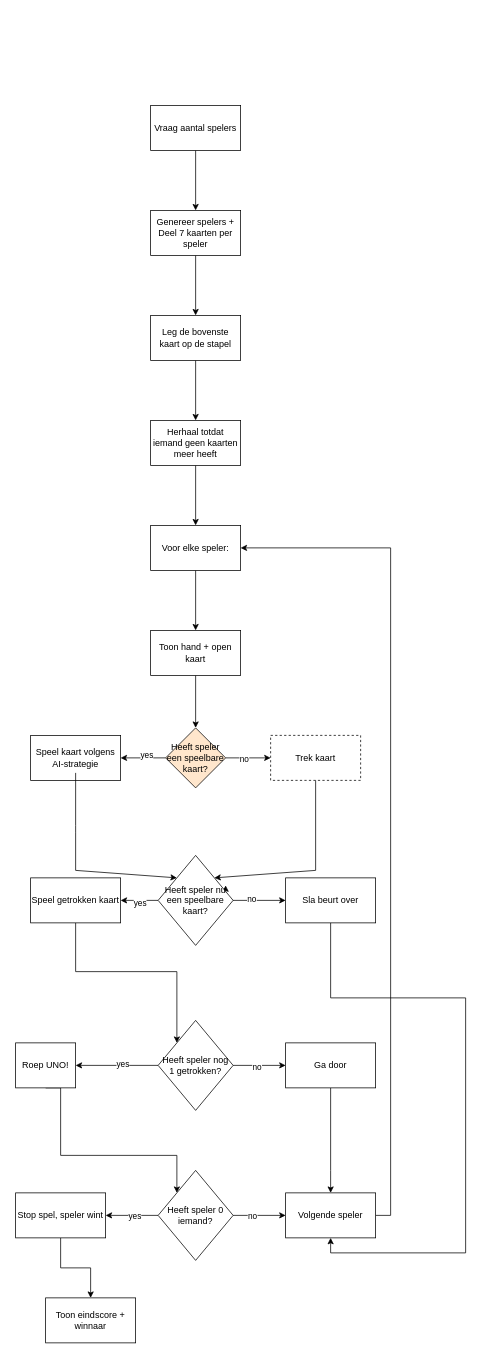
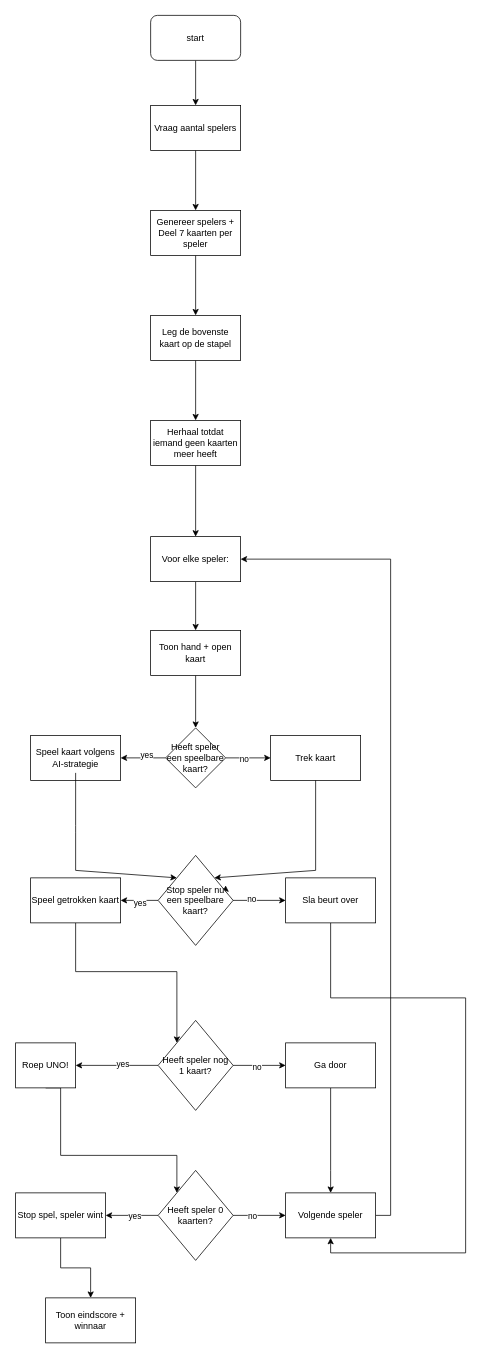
none -> (195, 38)
none -> (195, 80)
(195, 548) -> (195, 559)
(195, 758) -> (195, 758)
(315, 758) -> (315, 758)
(195, 900) -> (195, 900)
(195, 1065) -> (195, 1065)
(195, 1215) -> (195, 1215)
